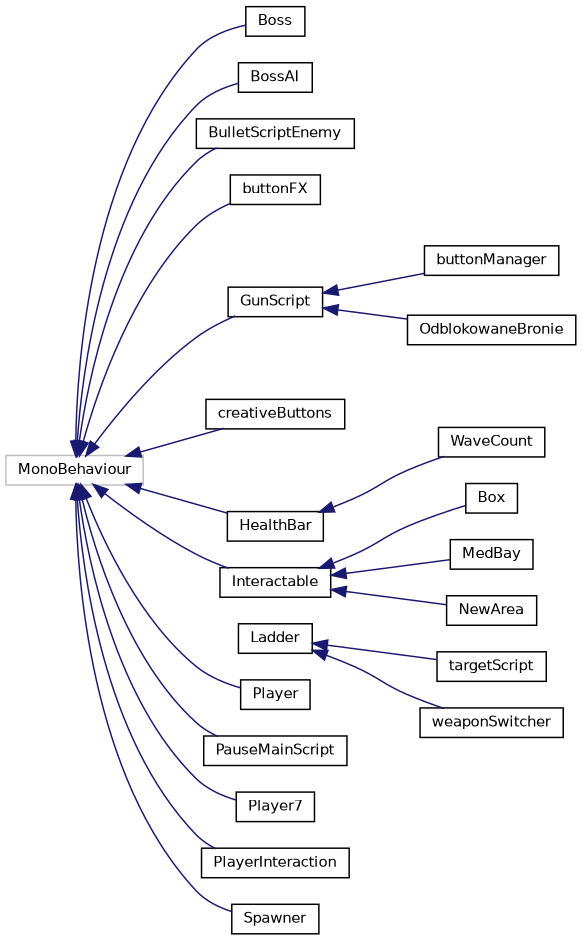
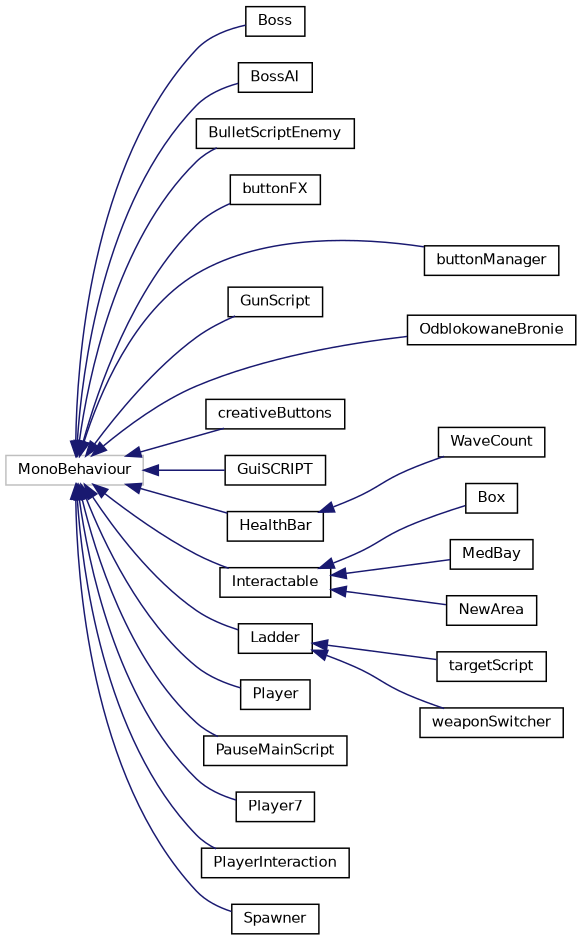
(381, 282) -> (209, 268)
(373, 315) -> (246, 368)
none -> (275, 470)
none -> (155, 575)
